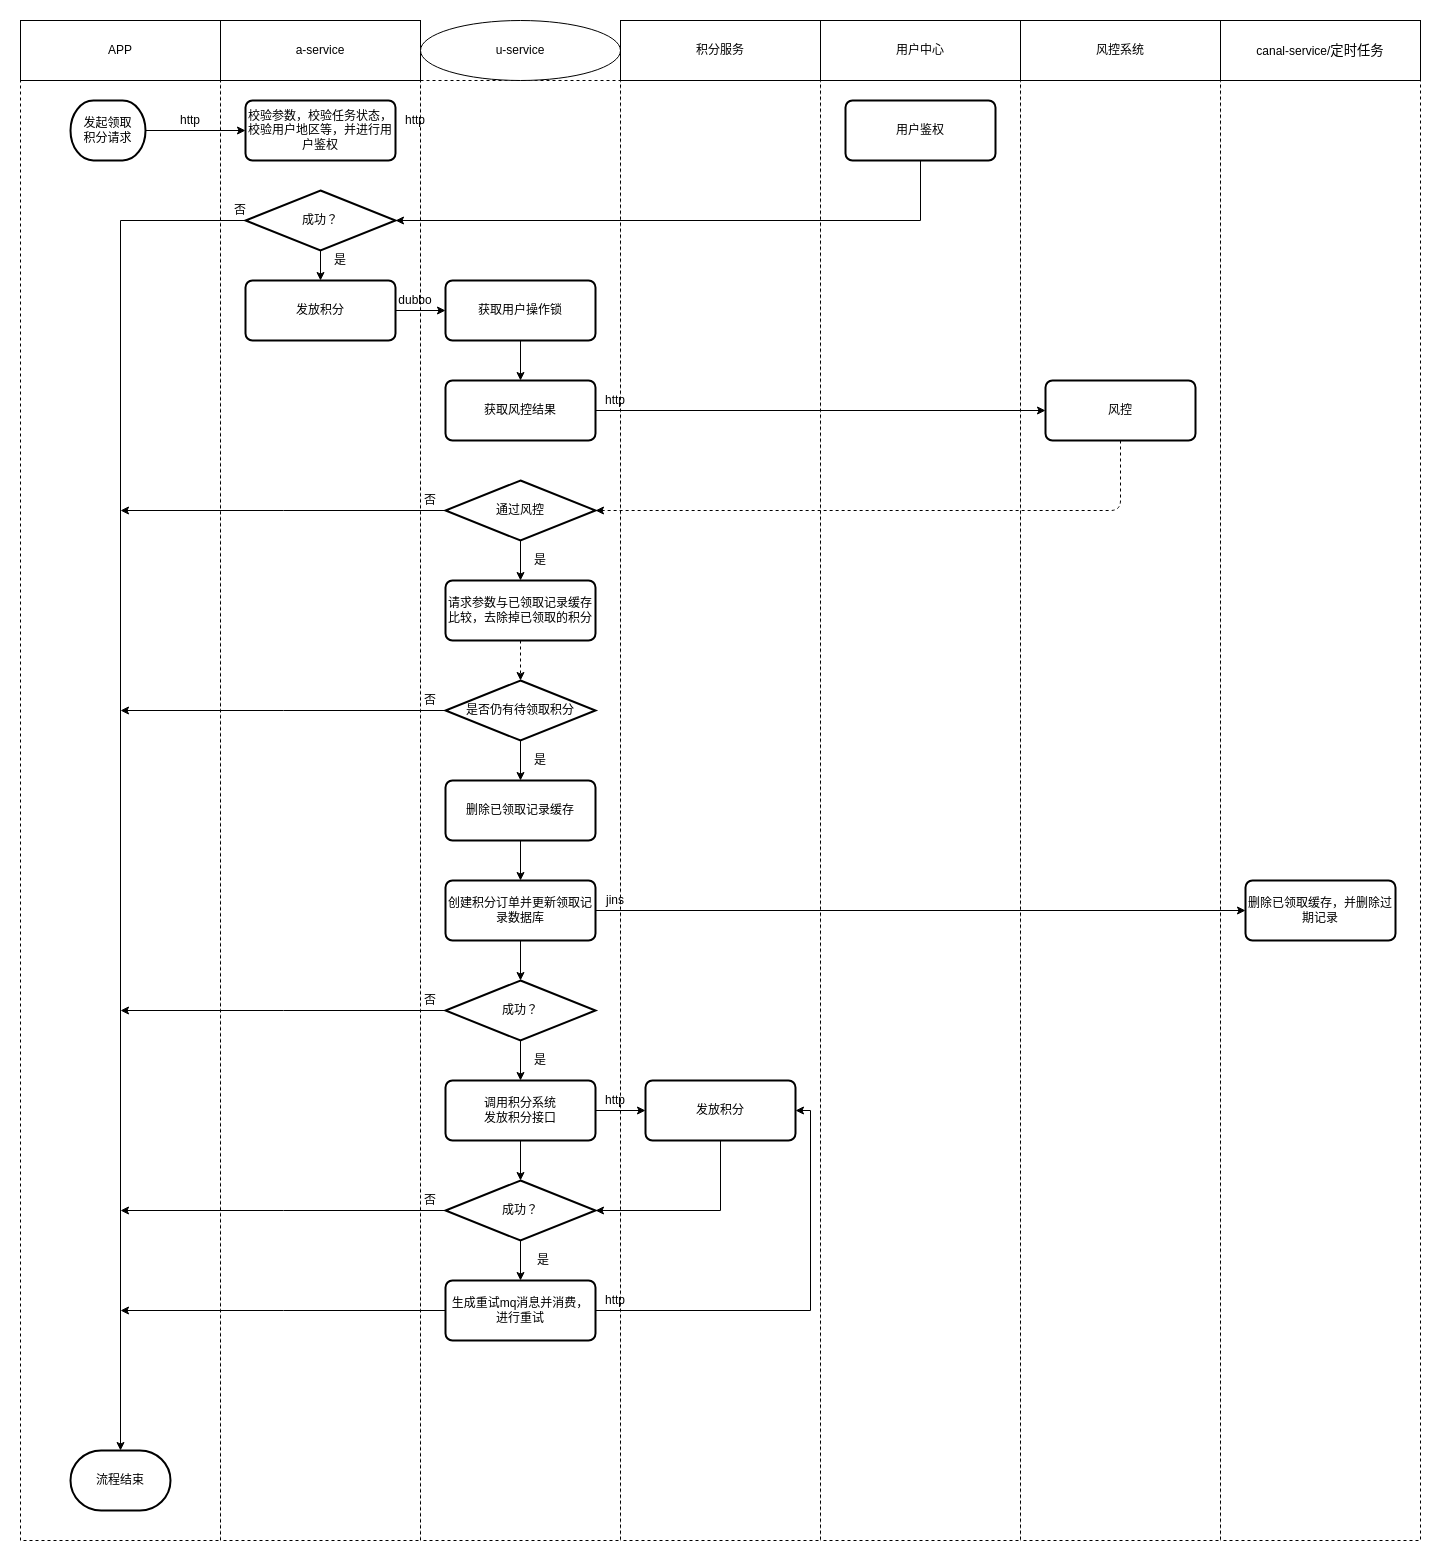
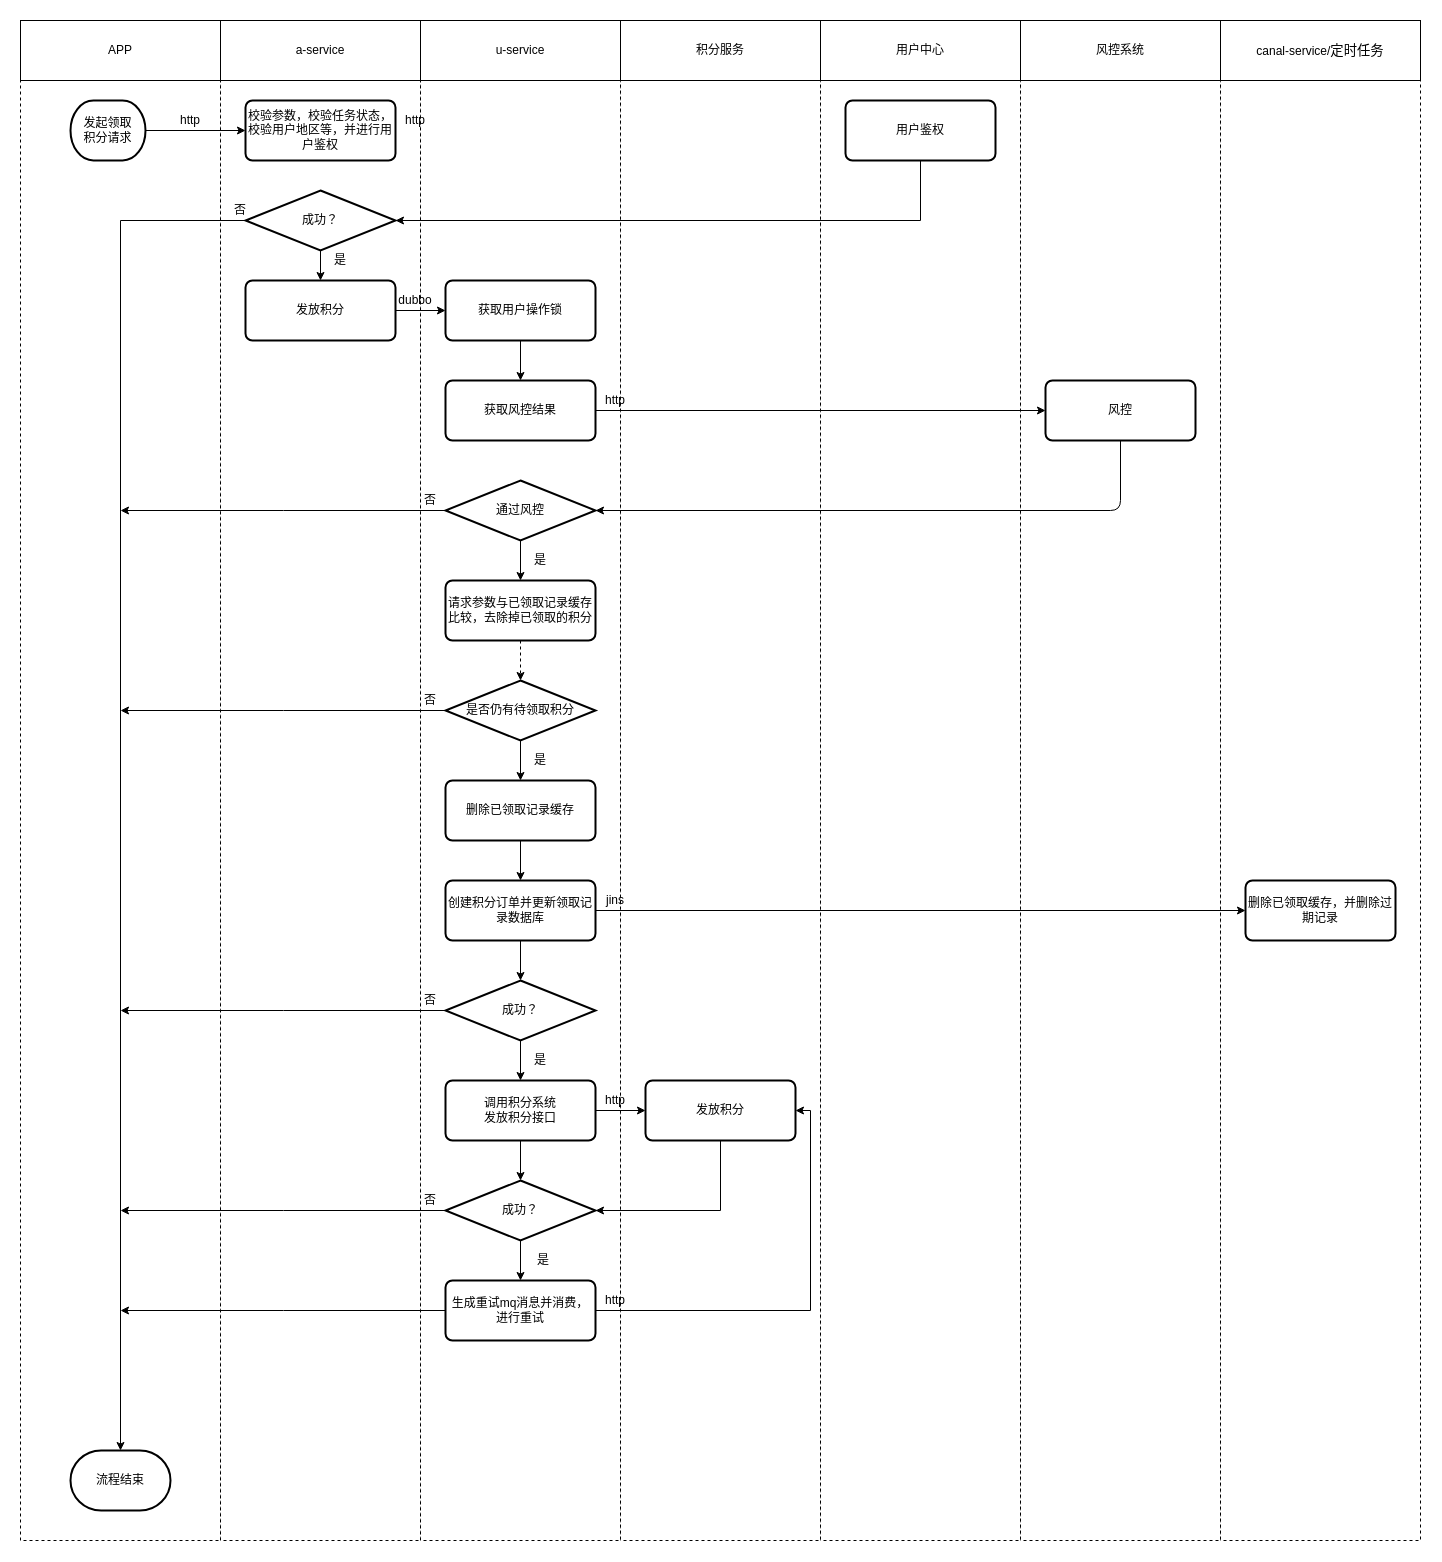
(521, 51) -> (521, 51)
(891, 511) -> (891, 511)
